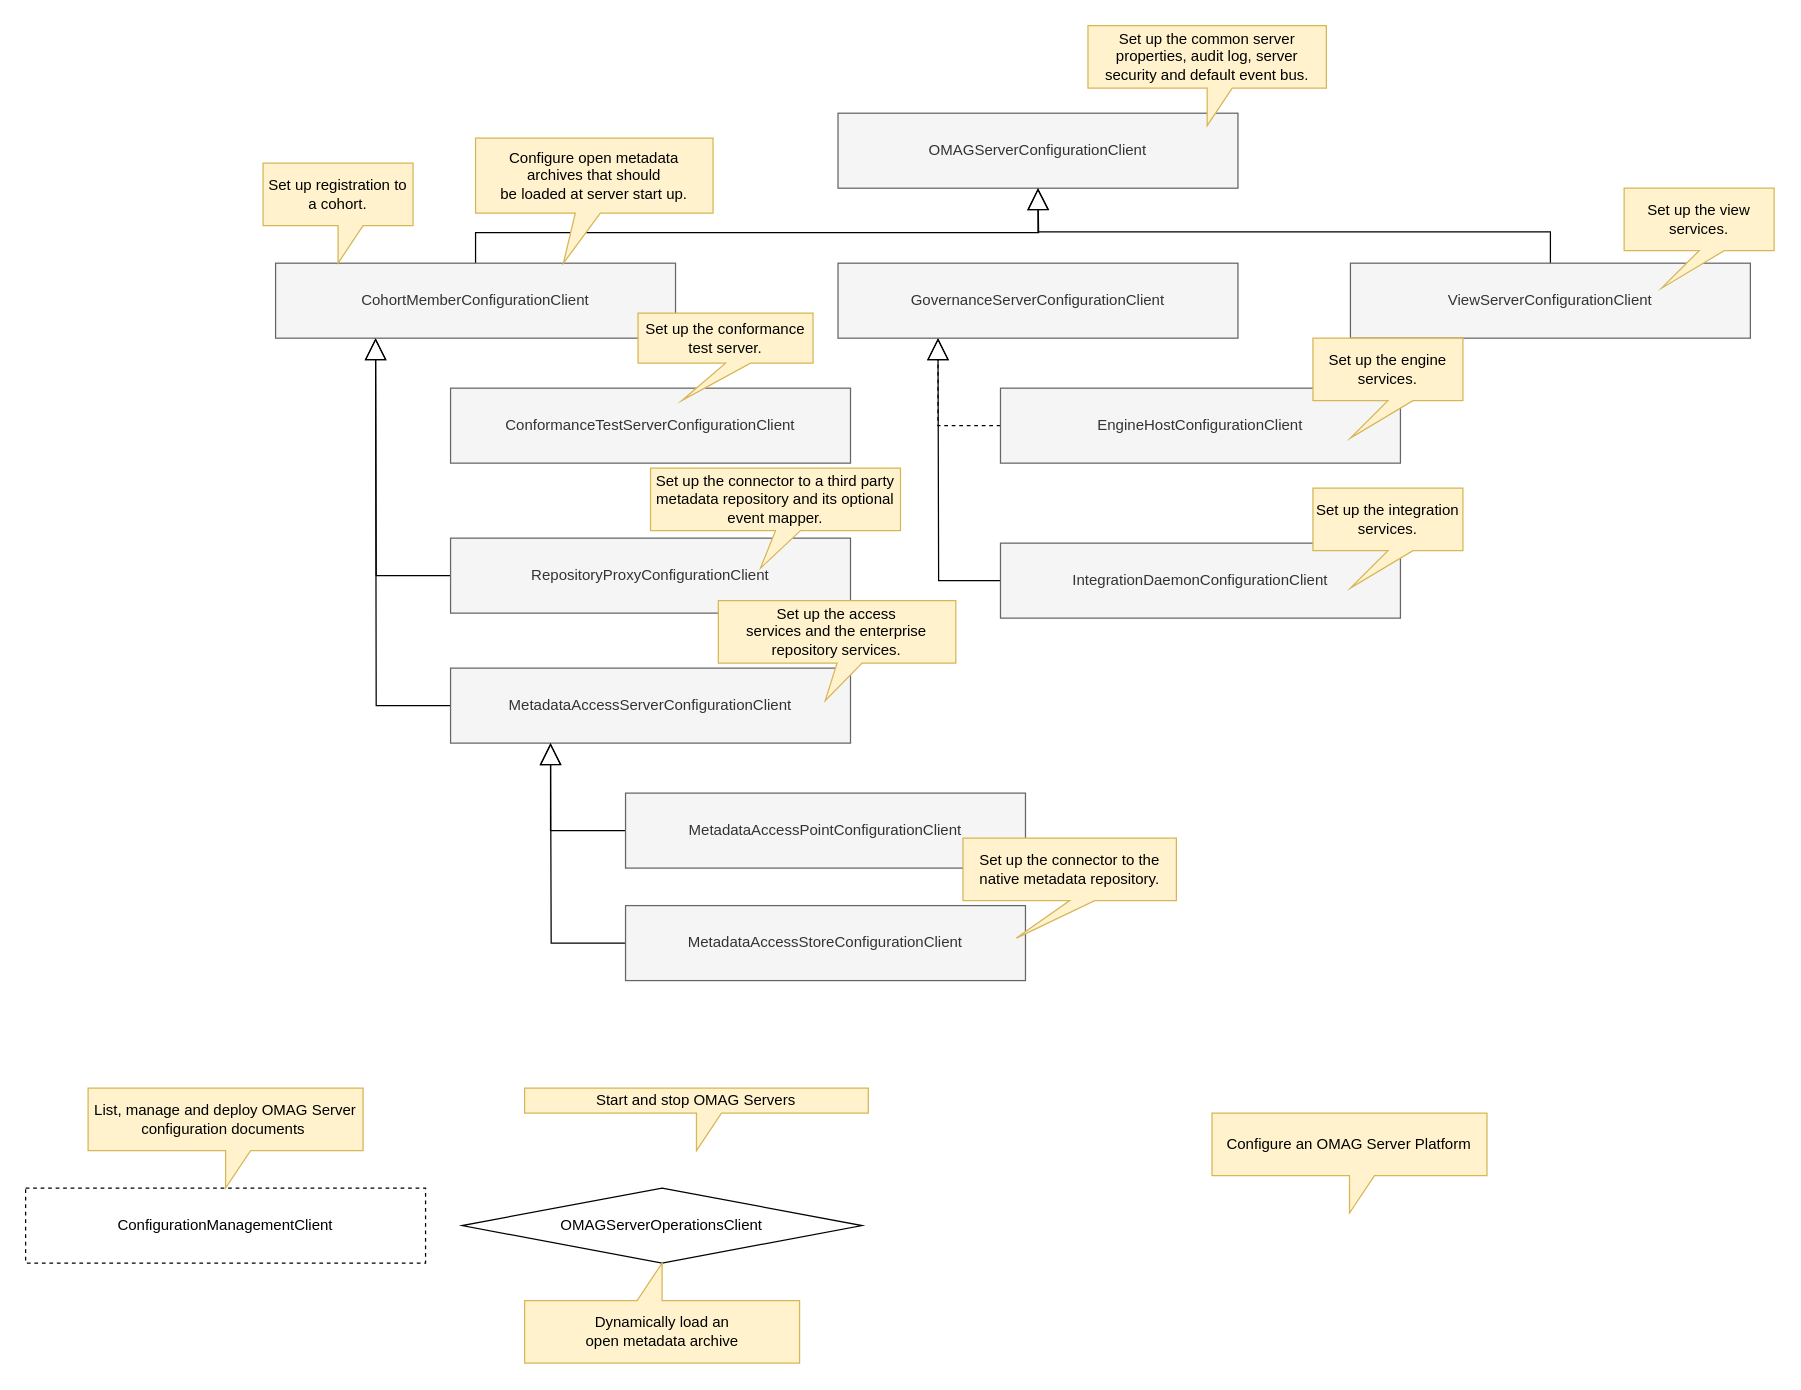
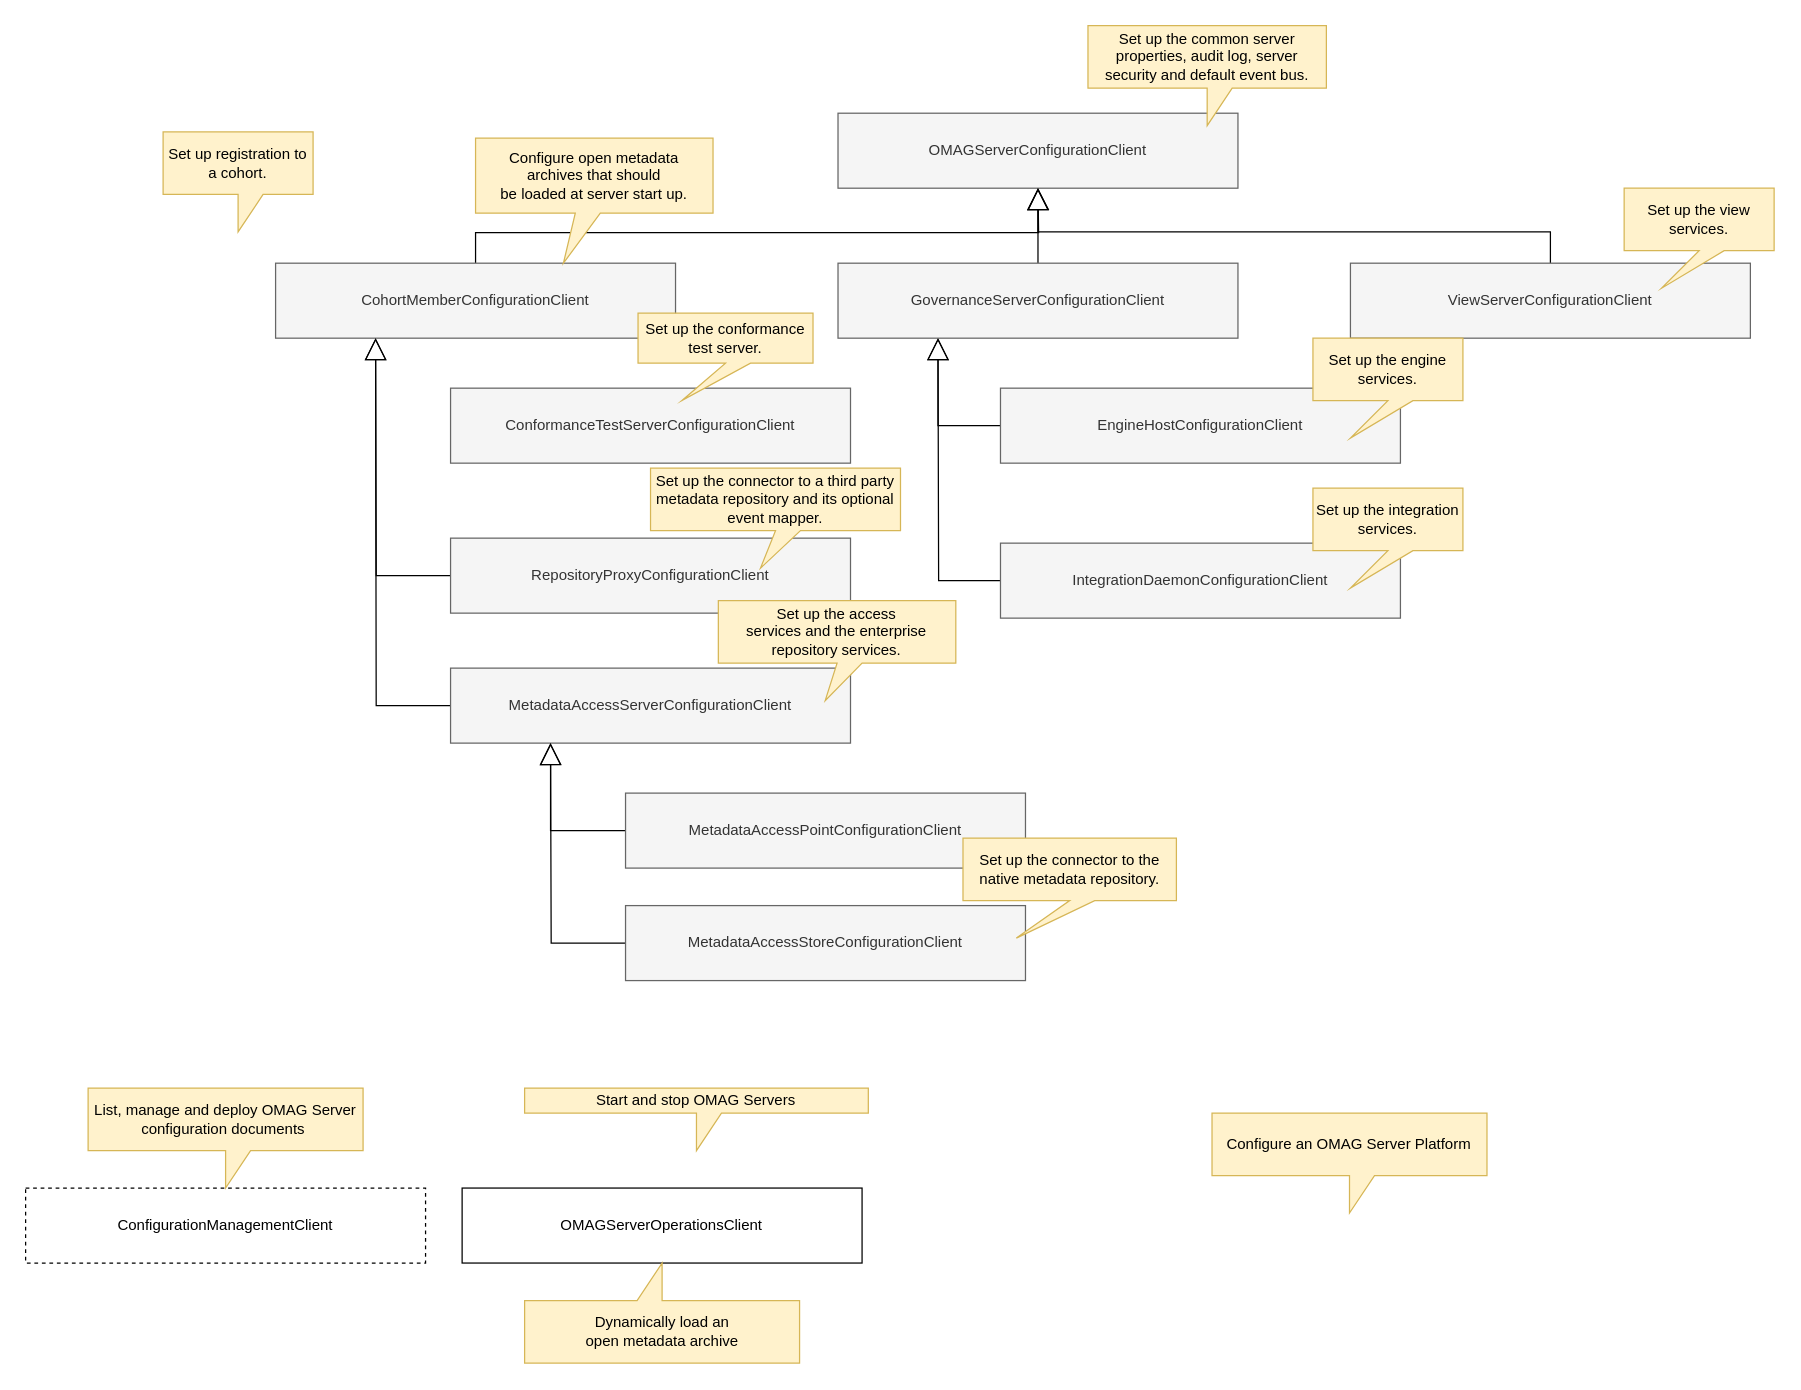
(338, 213) -> (238, 182)
none -> (1038, 249)
(969, 426) -> (969, 426)
(662, 1226) -> (662, 1226)
